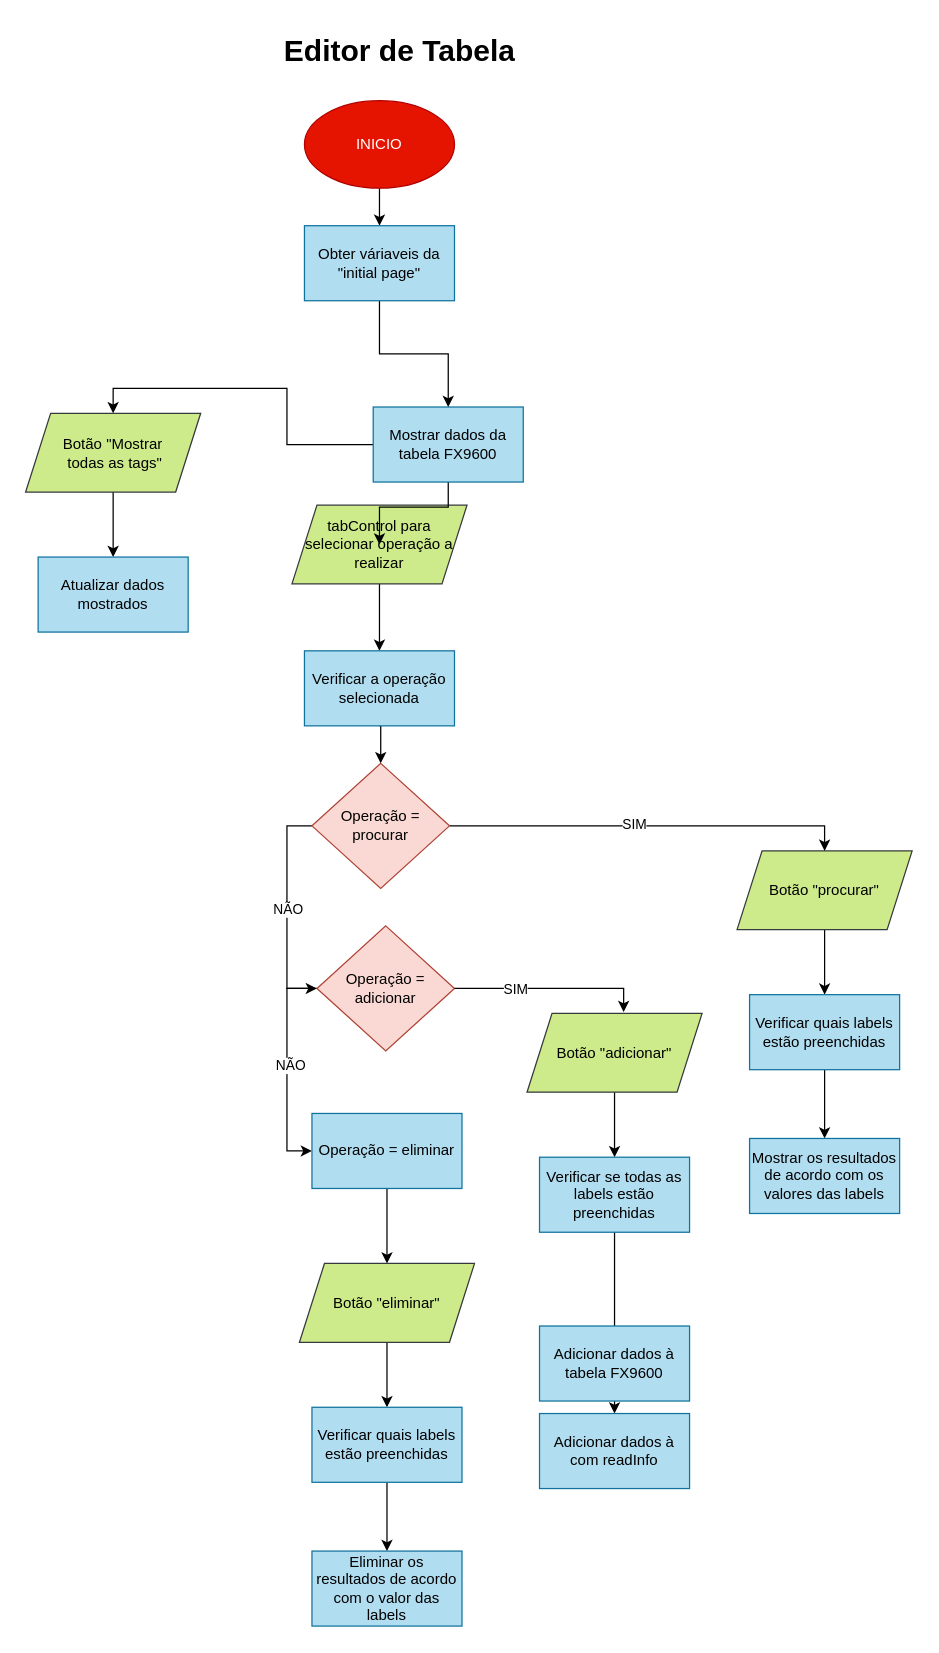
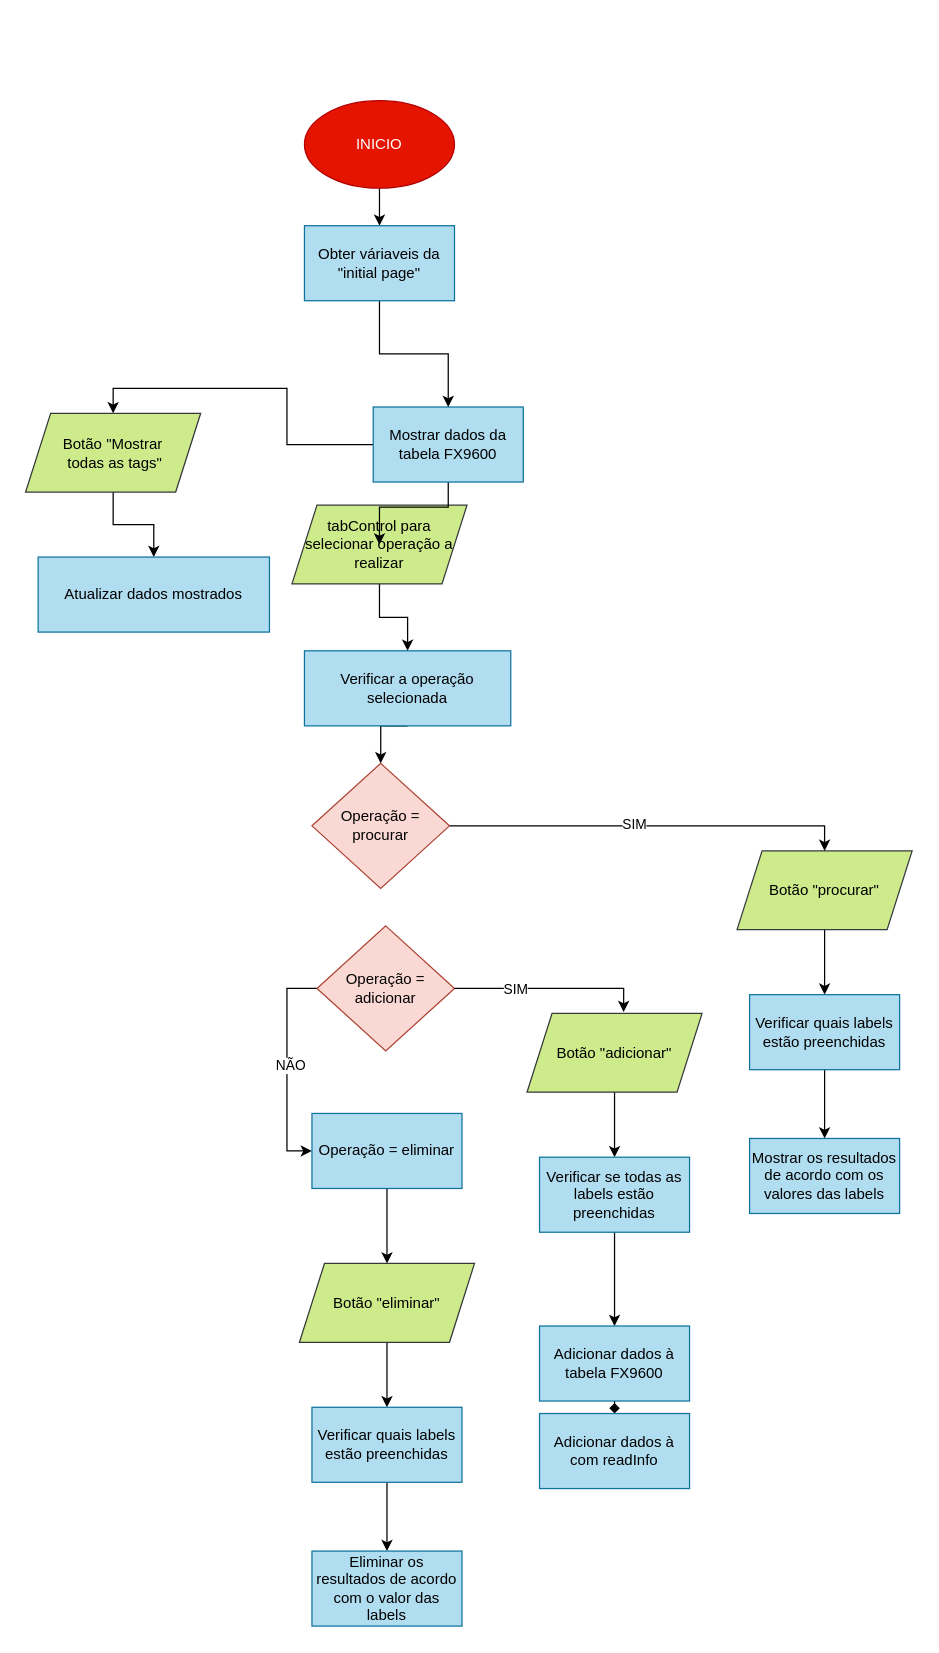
(379, 51) -> none
(113, 594) -> (154, 594)
(379, 688) -> (408, 688)
(287, 893) -> none
(614, 1319) -> (614, 1316)
(614, 1403) -> (614, 1402)
